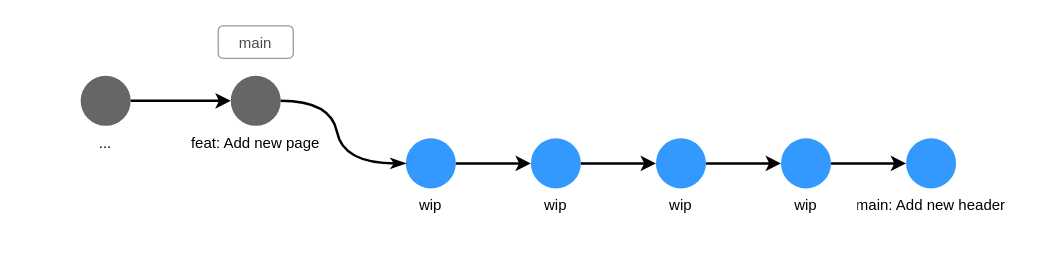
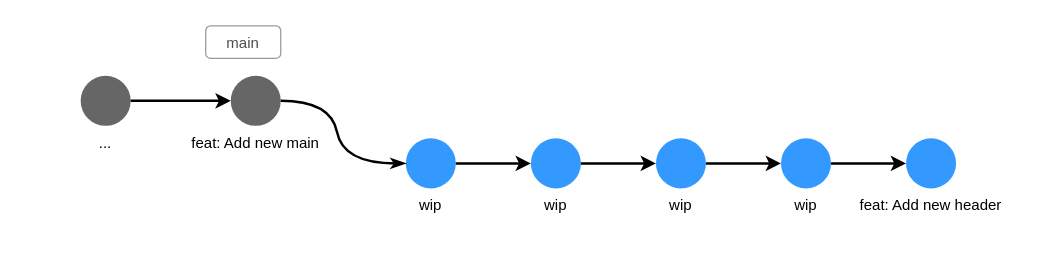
(256, 42) -> (243, 42)
(255, 143) -> (255, 143)
(930, 205) -> (930, 205)
